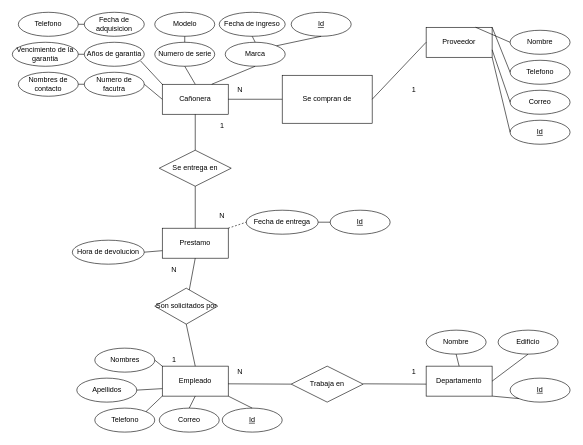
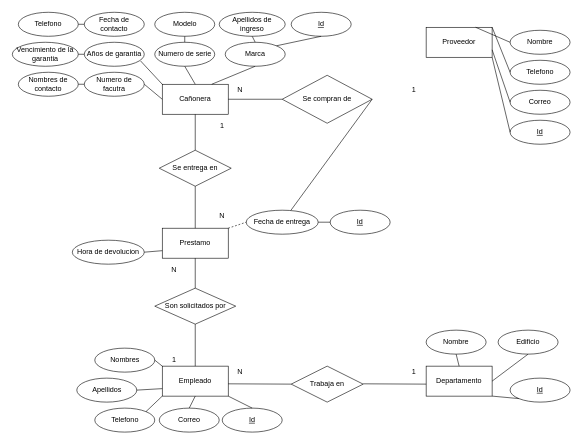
(114, 24) -> (114, 24)
(252, 24) -> (252, 24)
(399, 71) -> (332, 155)
(327, 99) -> (327, 99)
(186, 306) -> (195, 306)
